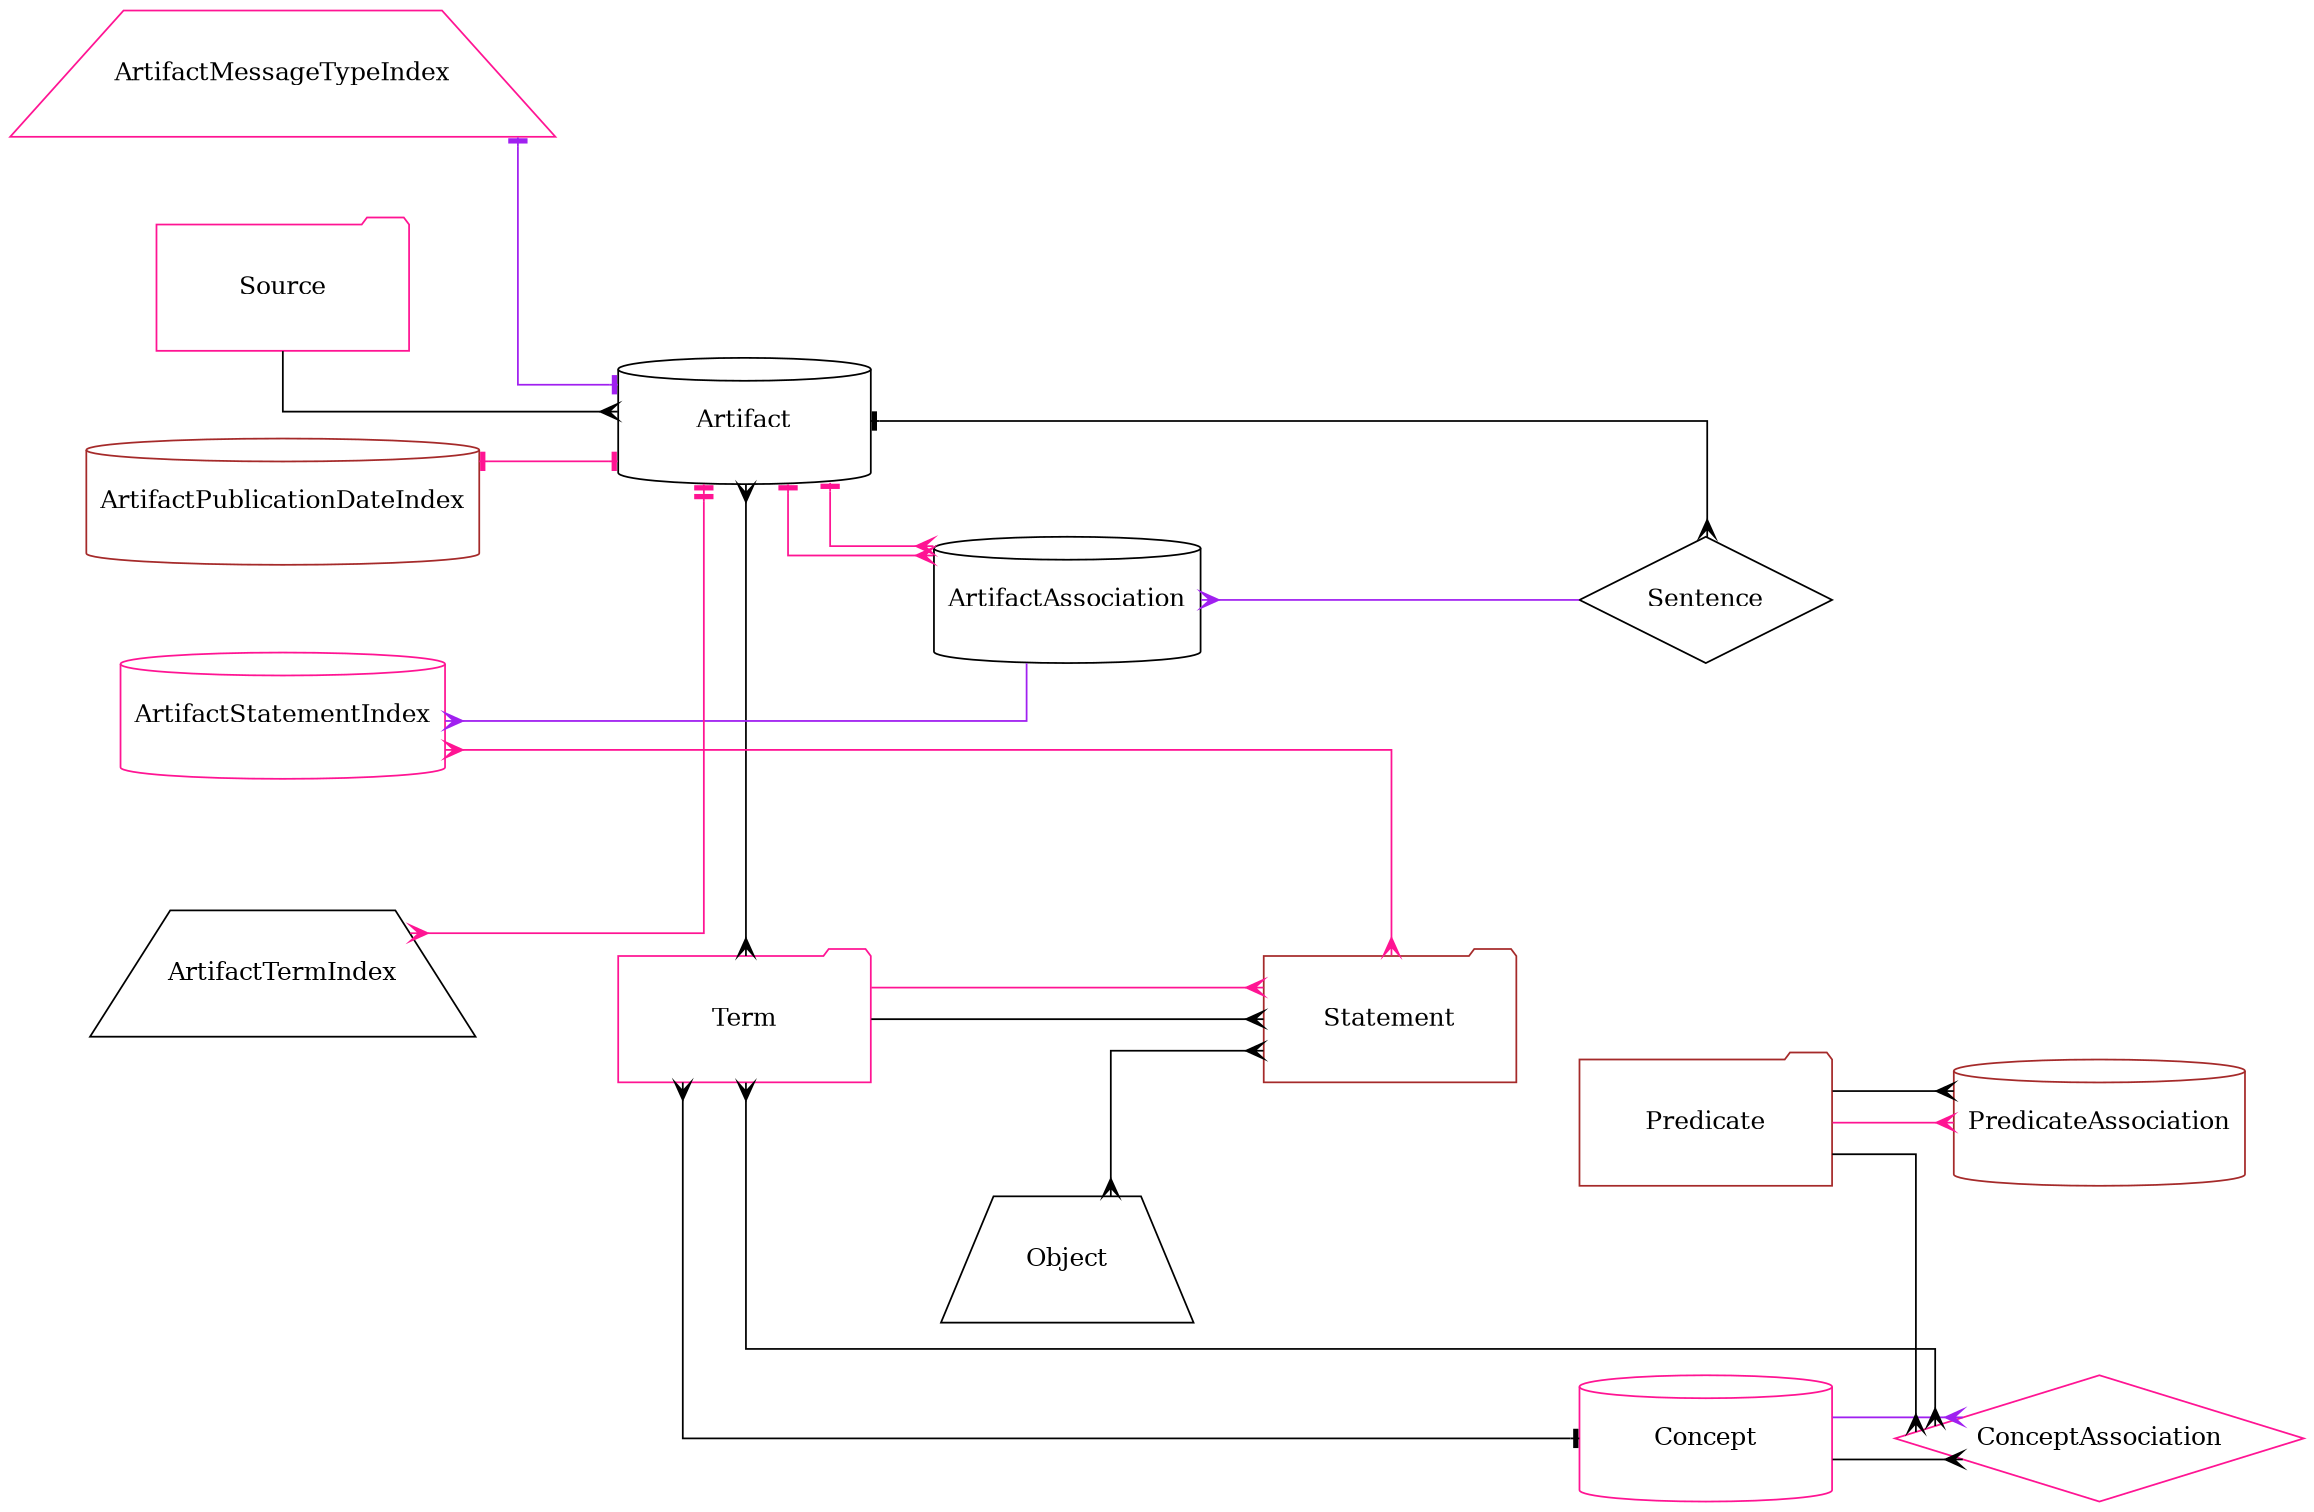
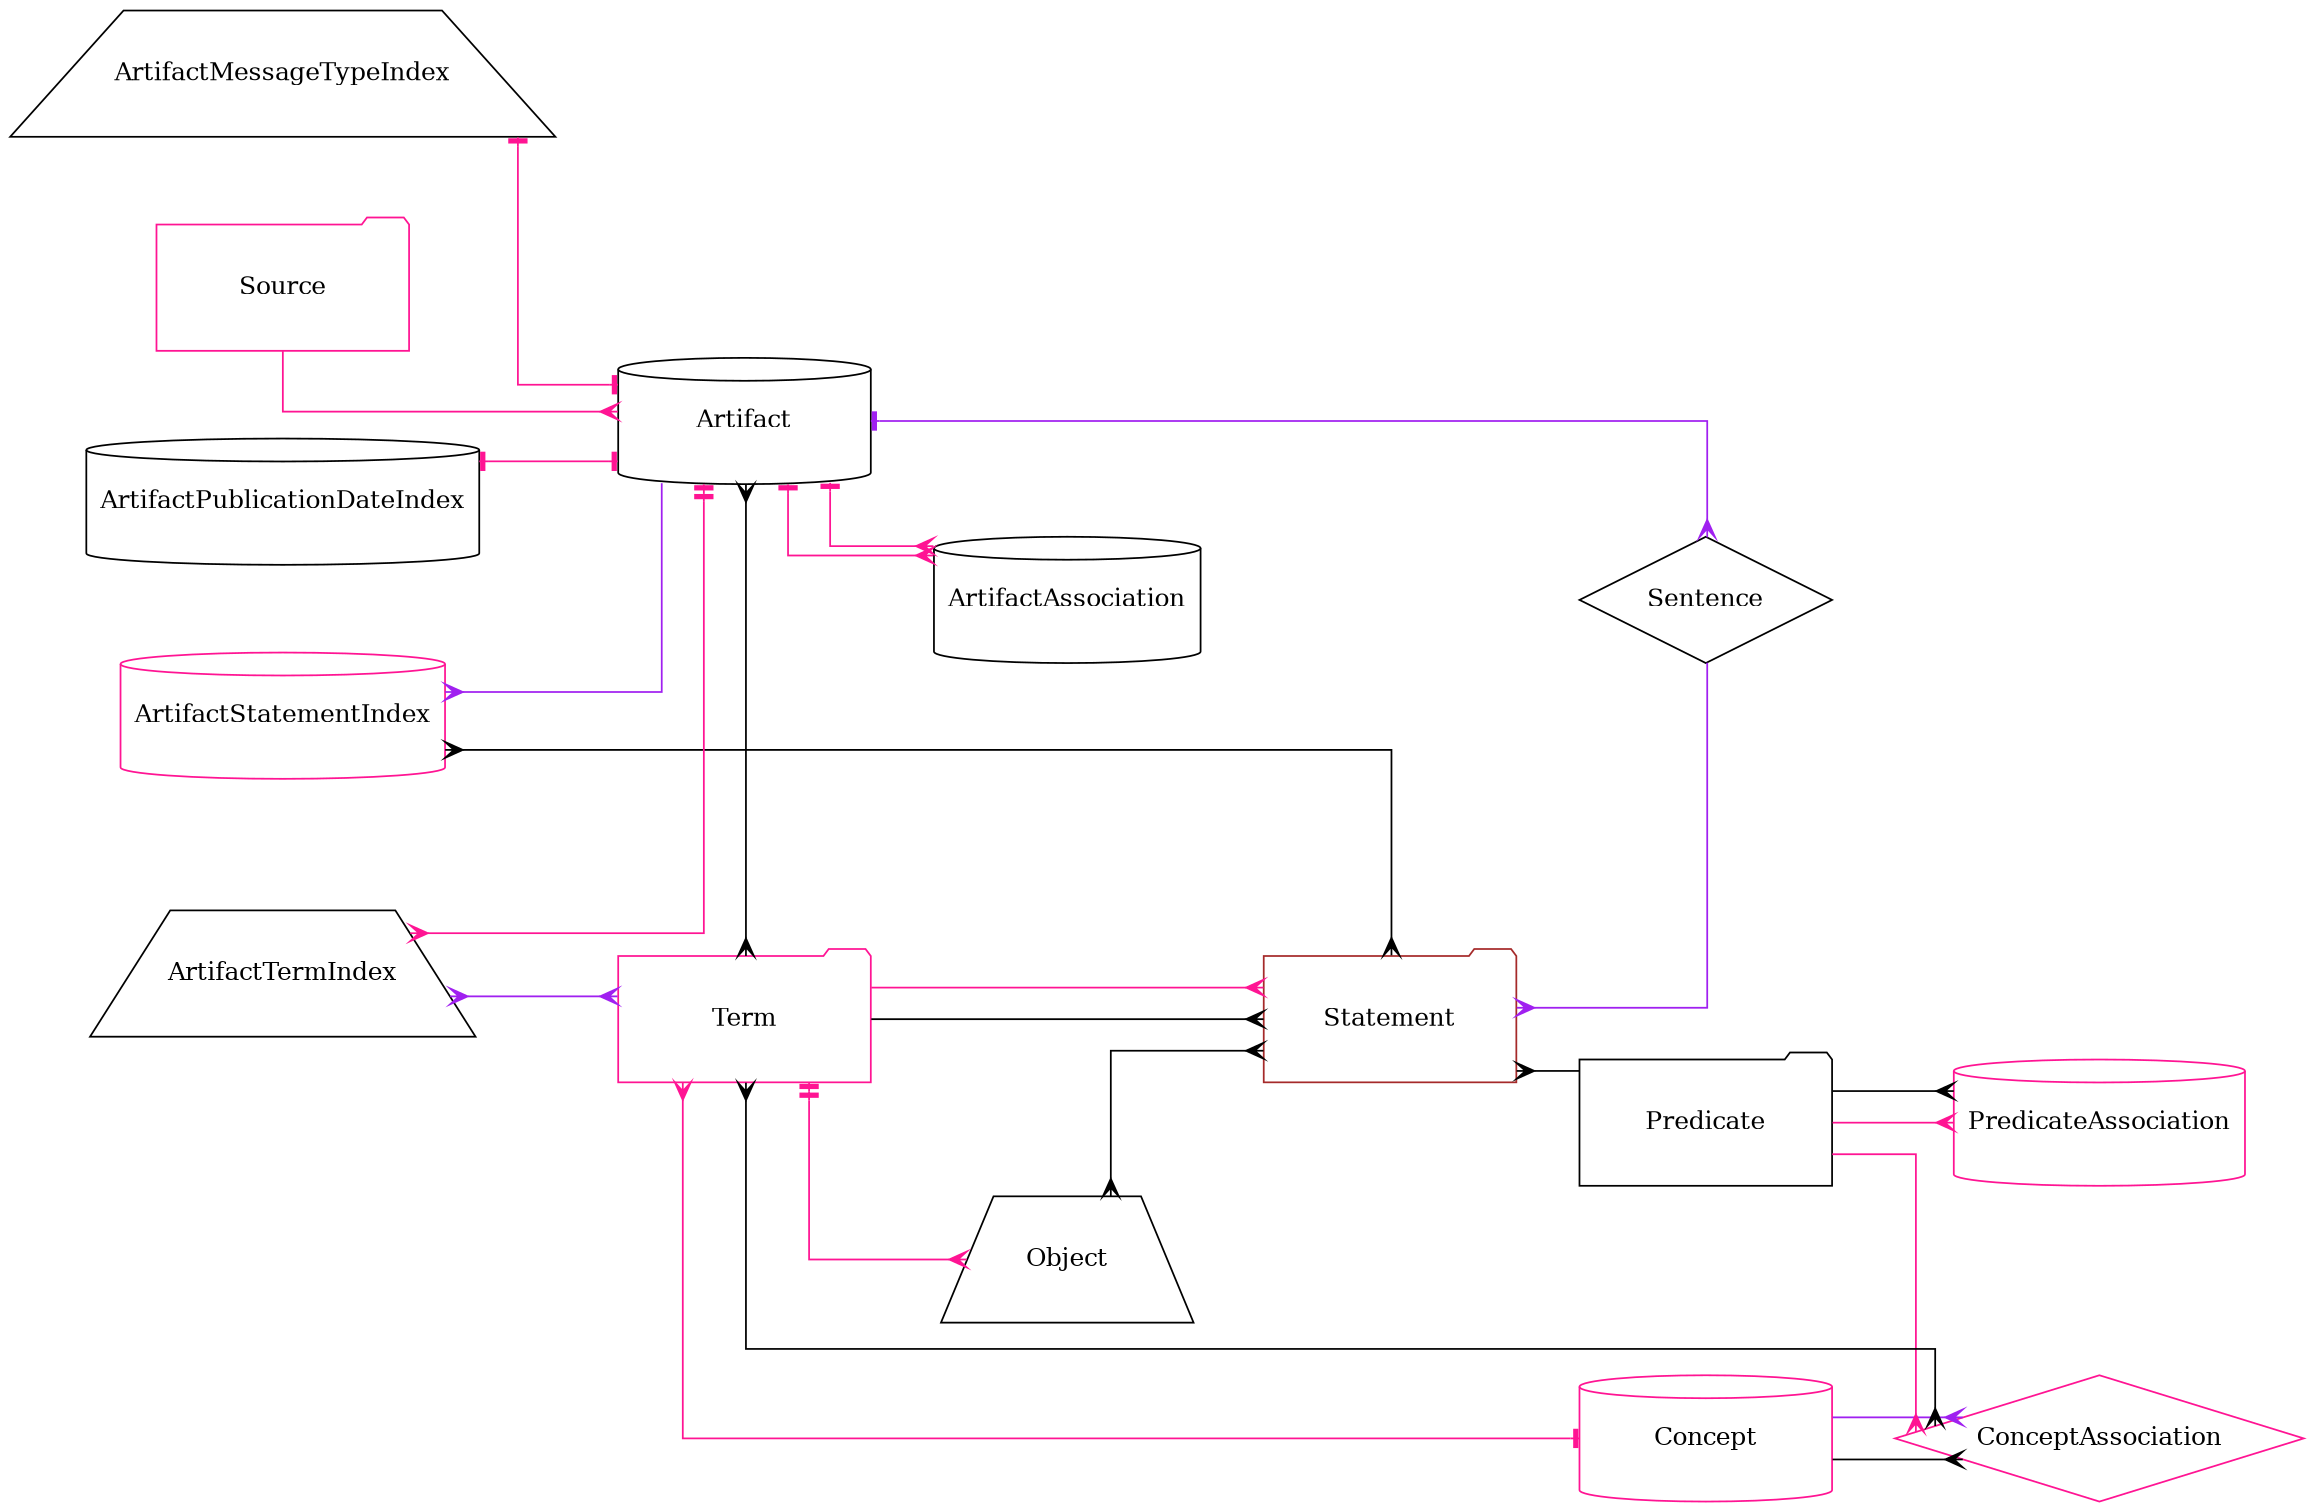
(283, 74) -> (283, 74)
(518, 311) -> (518, 311)
(411, 412) -> (411, 412)
(1343, 421) -> (1343, 421)
(283, 502) -> (283, 502)
(1399, 600) -> (1707, 922)
(773, 721) -> (662, 687)
(1021, 750) -> (1021, 750)
none -> (534, 996)
none -> (1557, 1071)
(1706, 1123) -> (1706, 1123)
(2099, 1123) -> (2099, 1123)
(1916, 1242) -> (1916, 1242)
none -> (809, 1250)
(957, 1438) -> (957, 1438)
